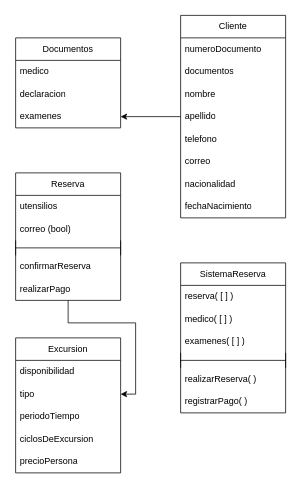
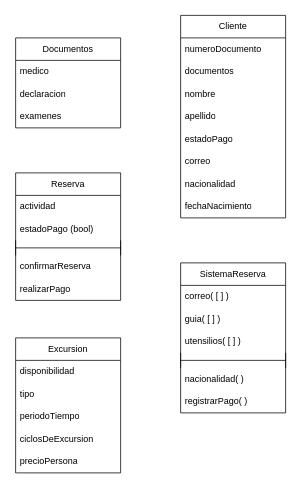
(152, 117) -> none
(204, 139) -> (210, 139)
(42, 207) -> (40, 207)
(50, 229) -> (60, 229)
(217, 297) -> (214, 297)
(213, 319) -> (208, 319)
(219, 342) -> (221, 342)
(135, 362) -> none
(227, 379) -> (218, 379)
